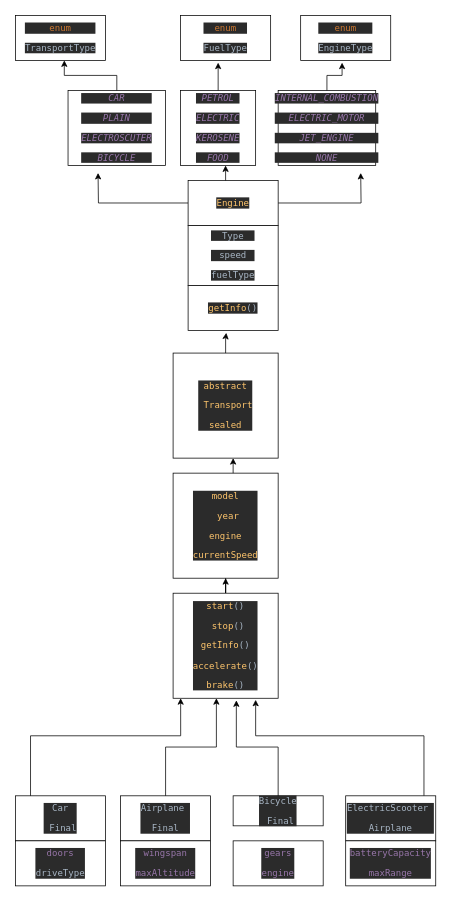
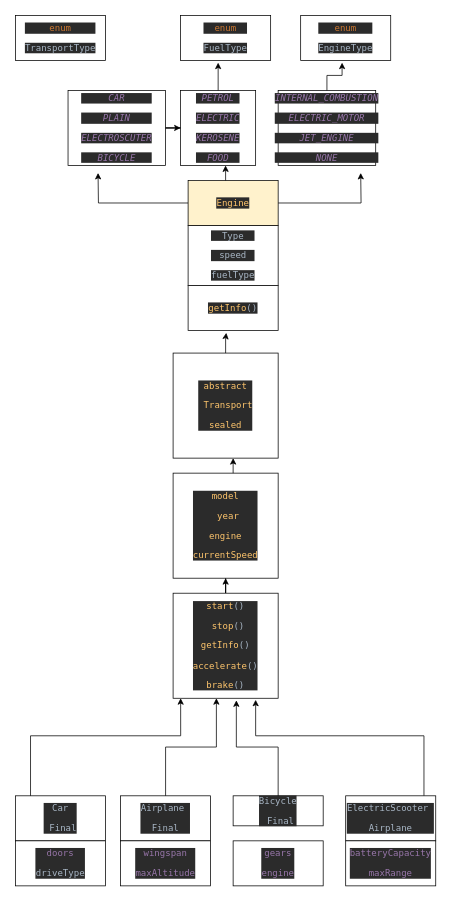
(93, 75) -> (175, 128)
(233, 203) -> (233, 203)
